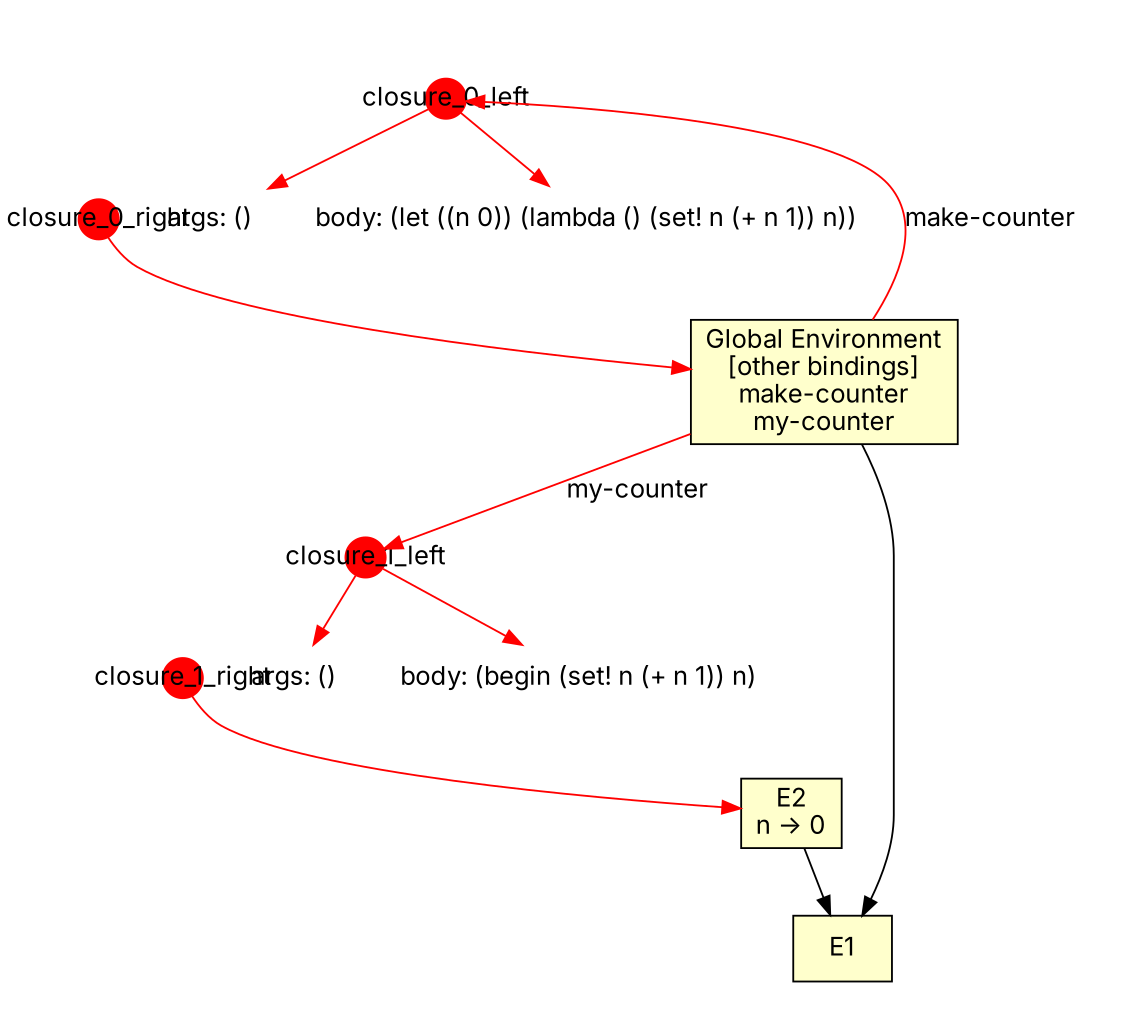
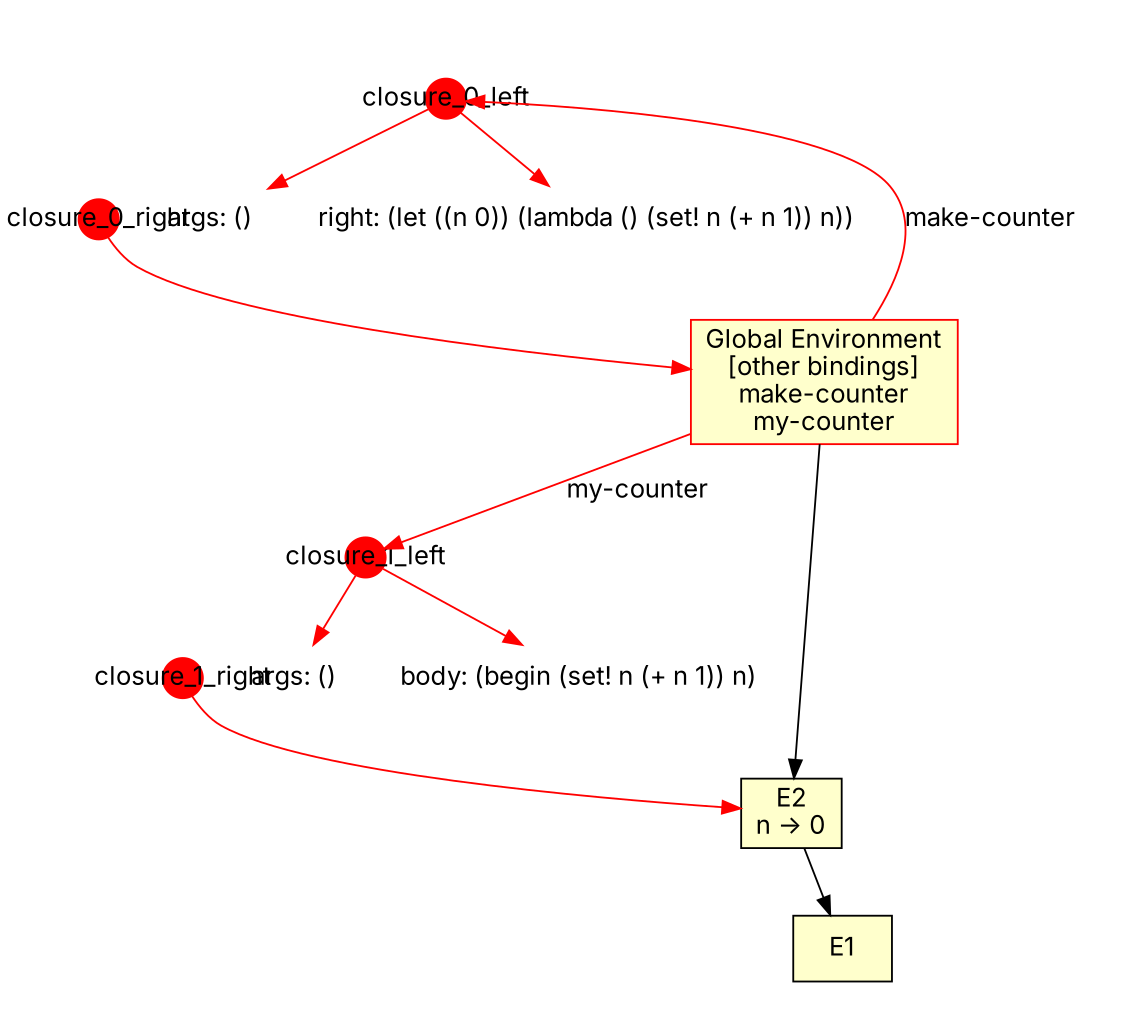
(587, 219) -> (587, 219)
(824, 382) -> (824, 382)
(894, 671) -> (808, 602)
